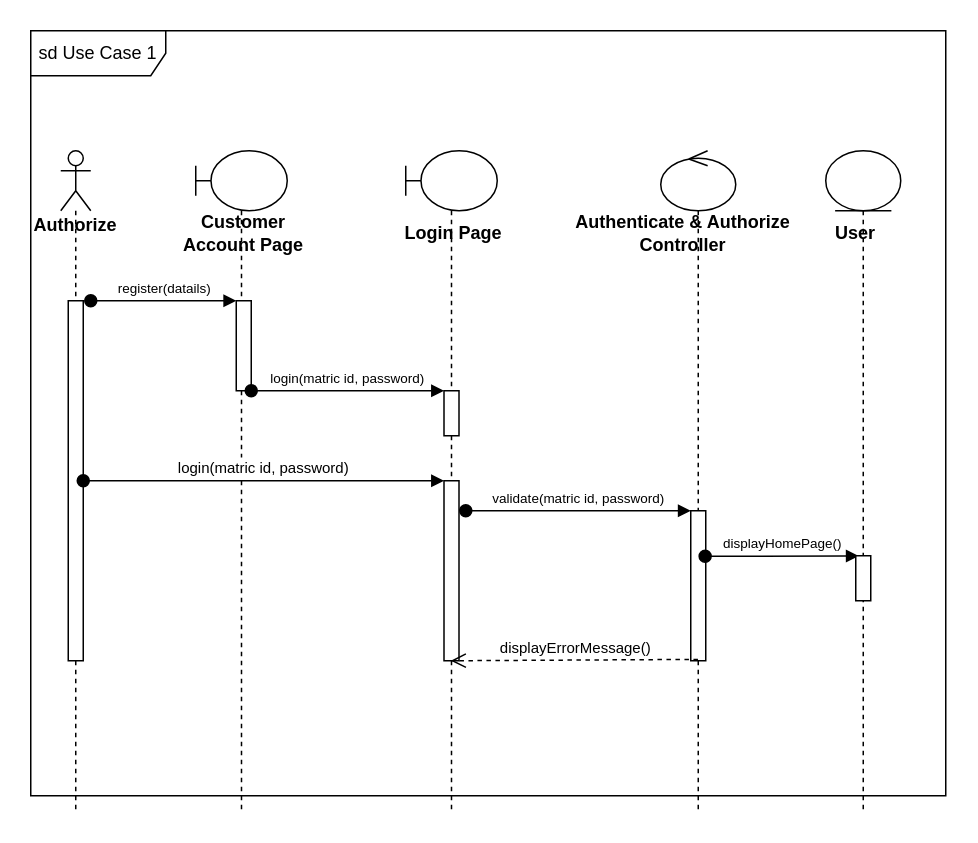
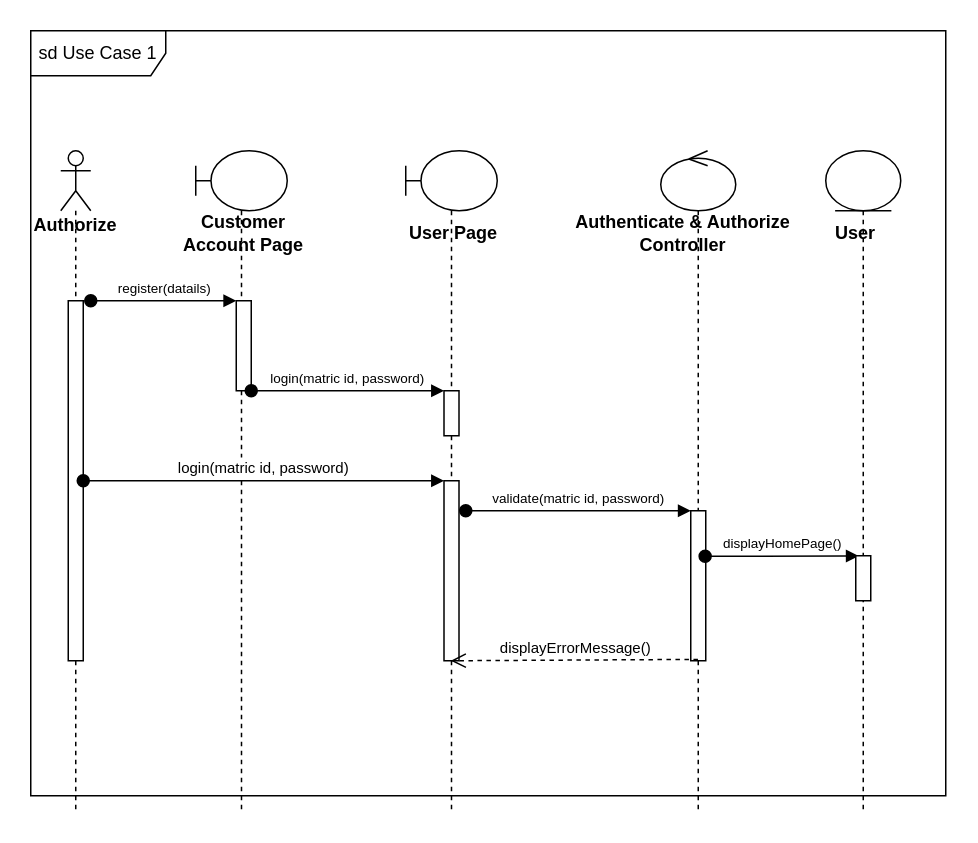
(454, 233) -> (454, 233)
